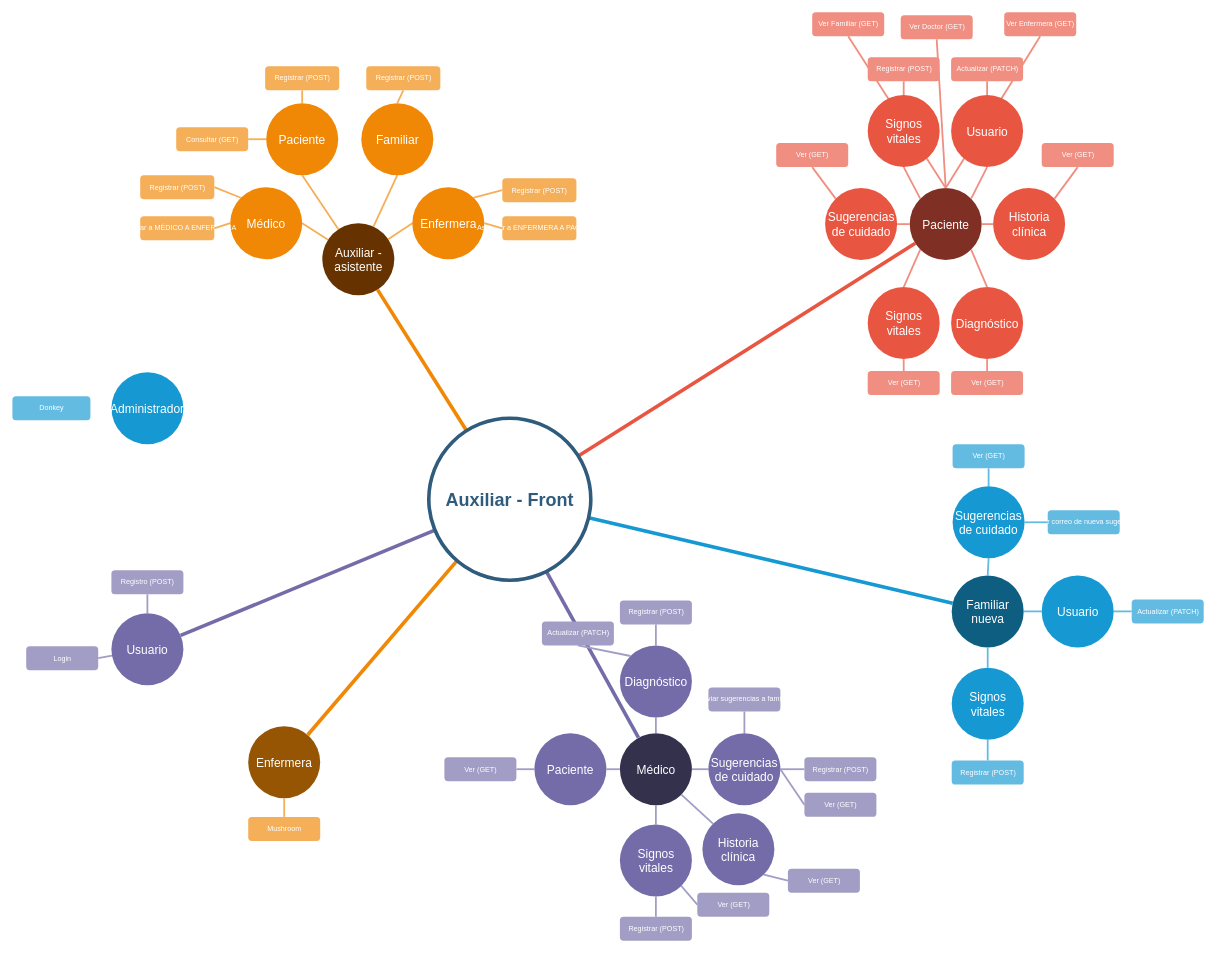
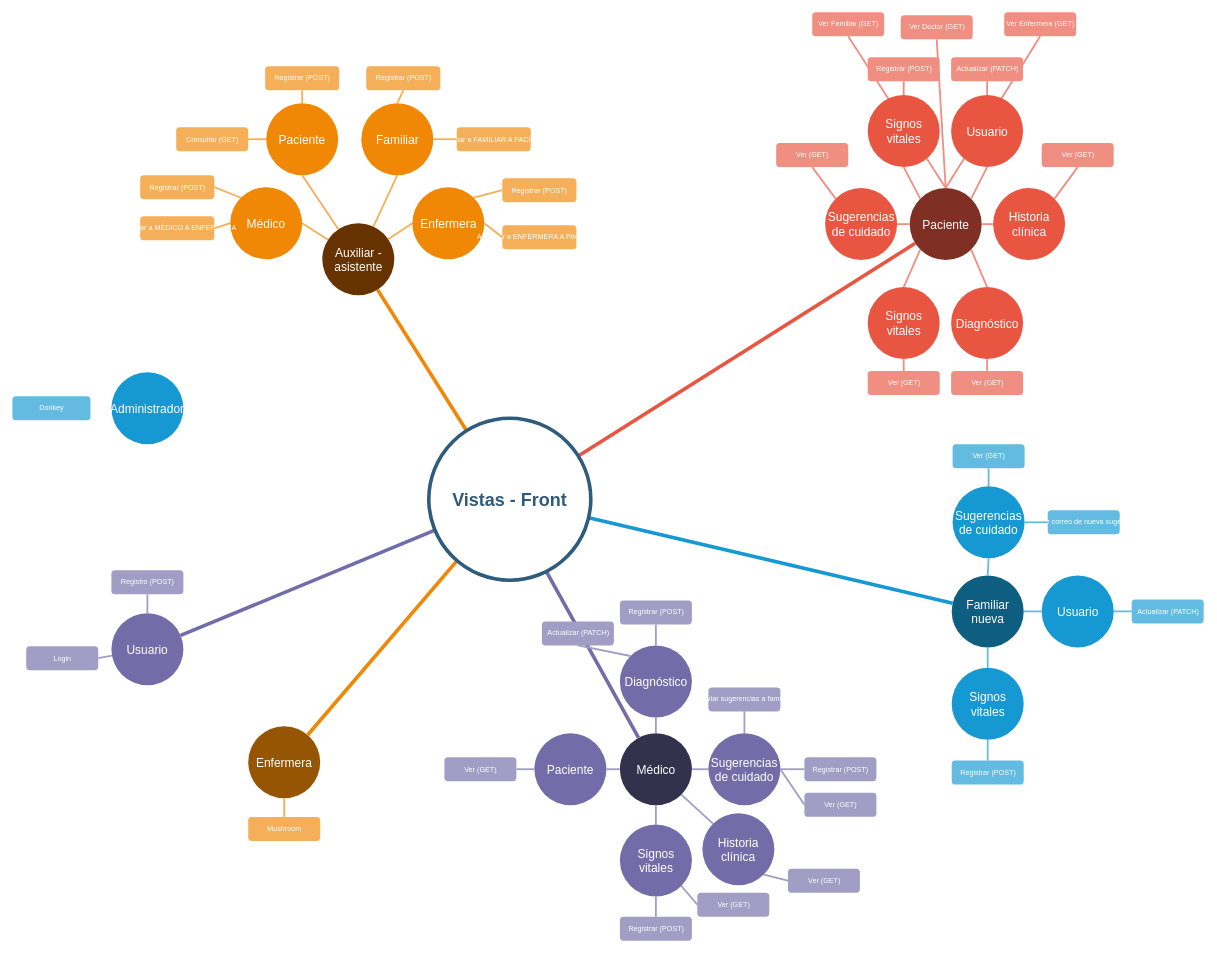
none -> (444, 139)
none -> (494, 139)
(539, 228) -> (539, 237)
(510, 500) -> (510, 500)
